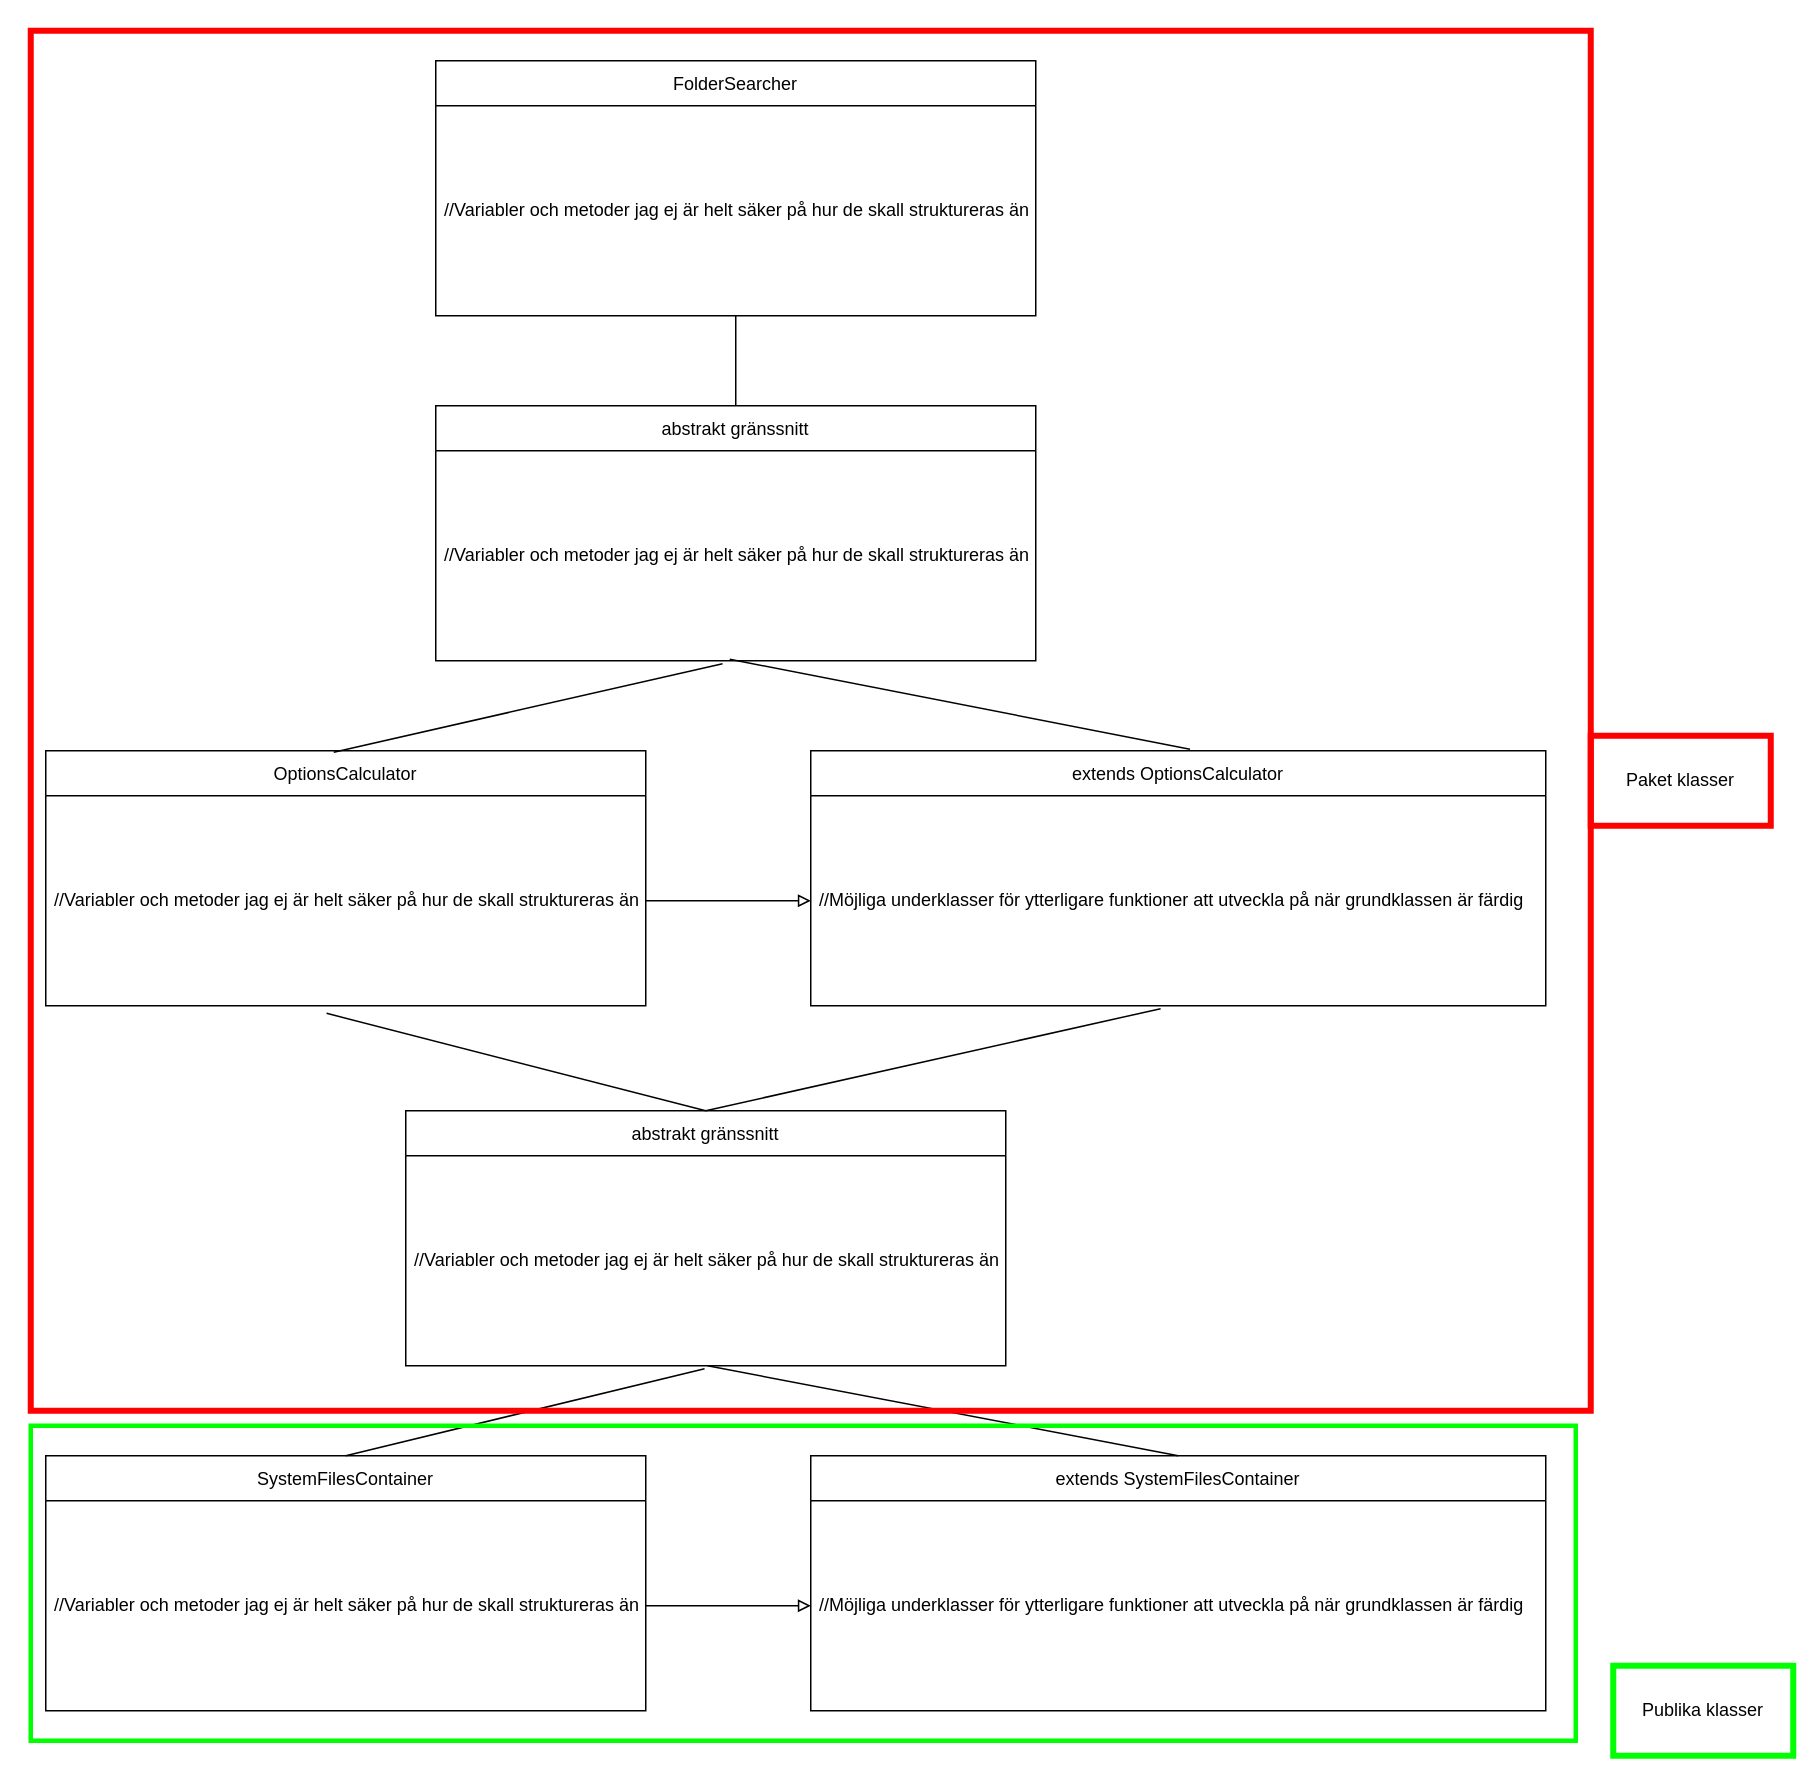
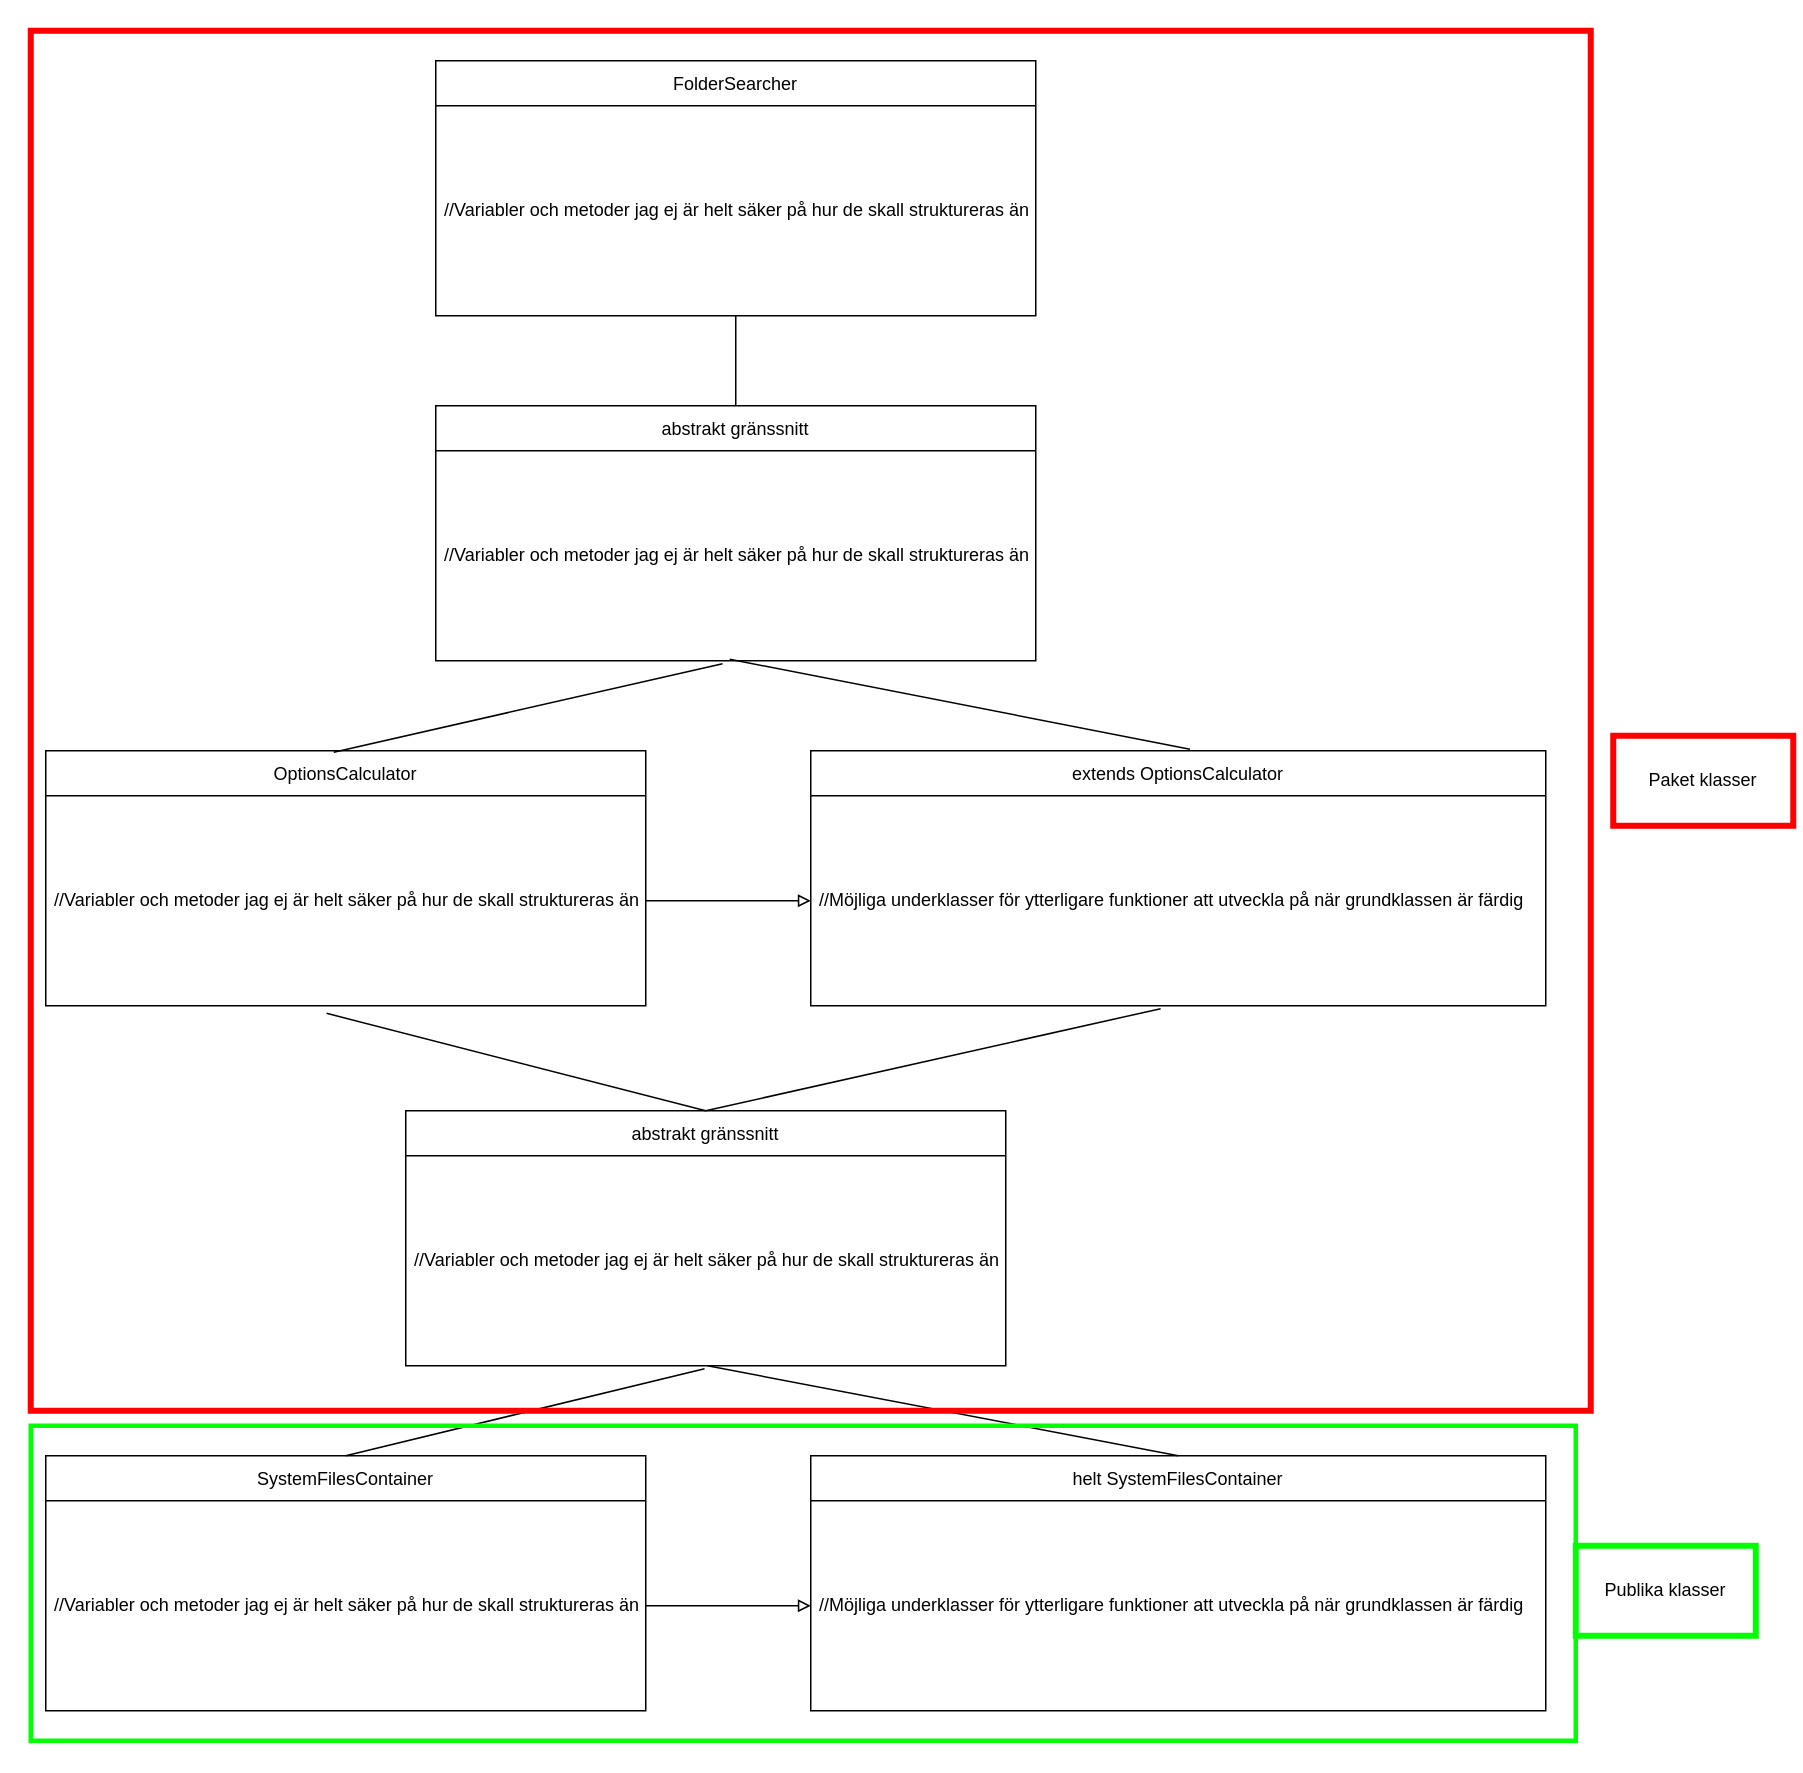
(1681, 781) -> (1703, 781)
(1178, 1479) -> (1178, 1479)
(1703, 1711) -> (1666, 1591)
